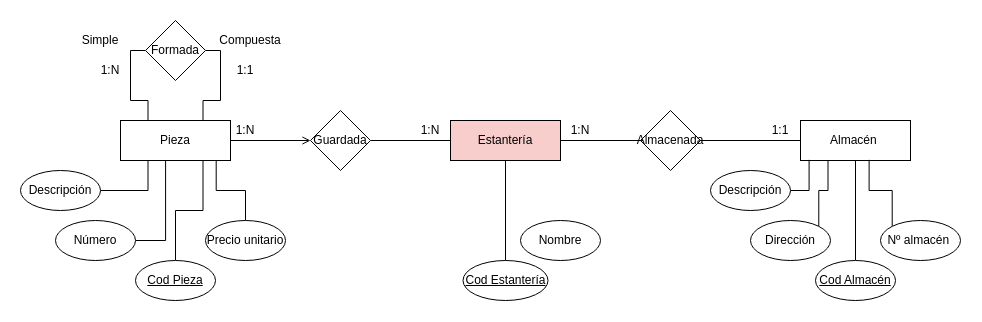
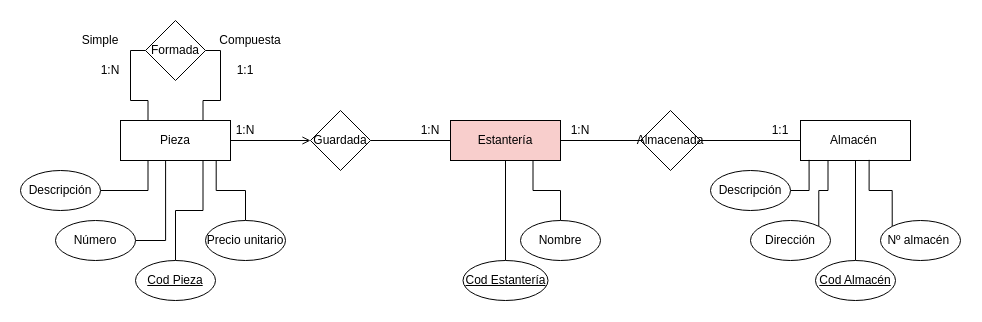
none -> (547, 191)
